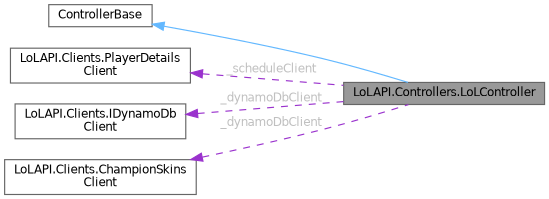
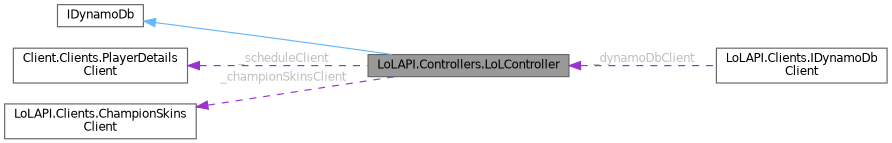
(100, 16) -> (100, 16)
(100, 66) -> (100, 66)
(271, 108) -> (648, 66)
(270, 123) -> (282, 78)
